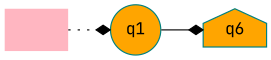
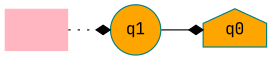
(235, 30) -> (235, 30)
